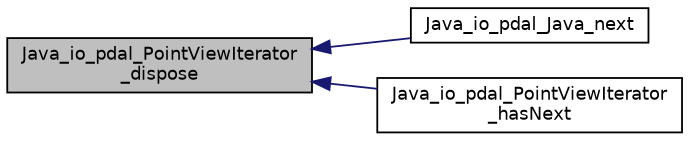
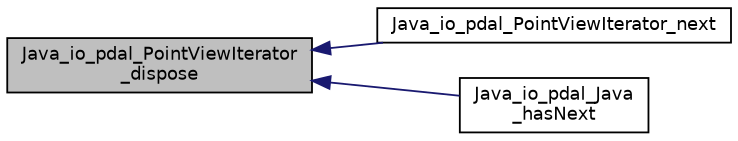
(530, 25) -> (554, 25)
(530, 105) -> (554, 105)
